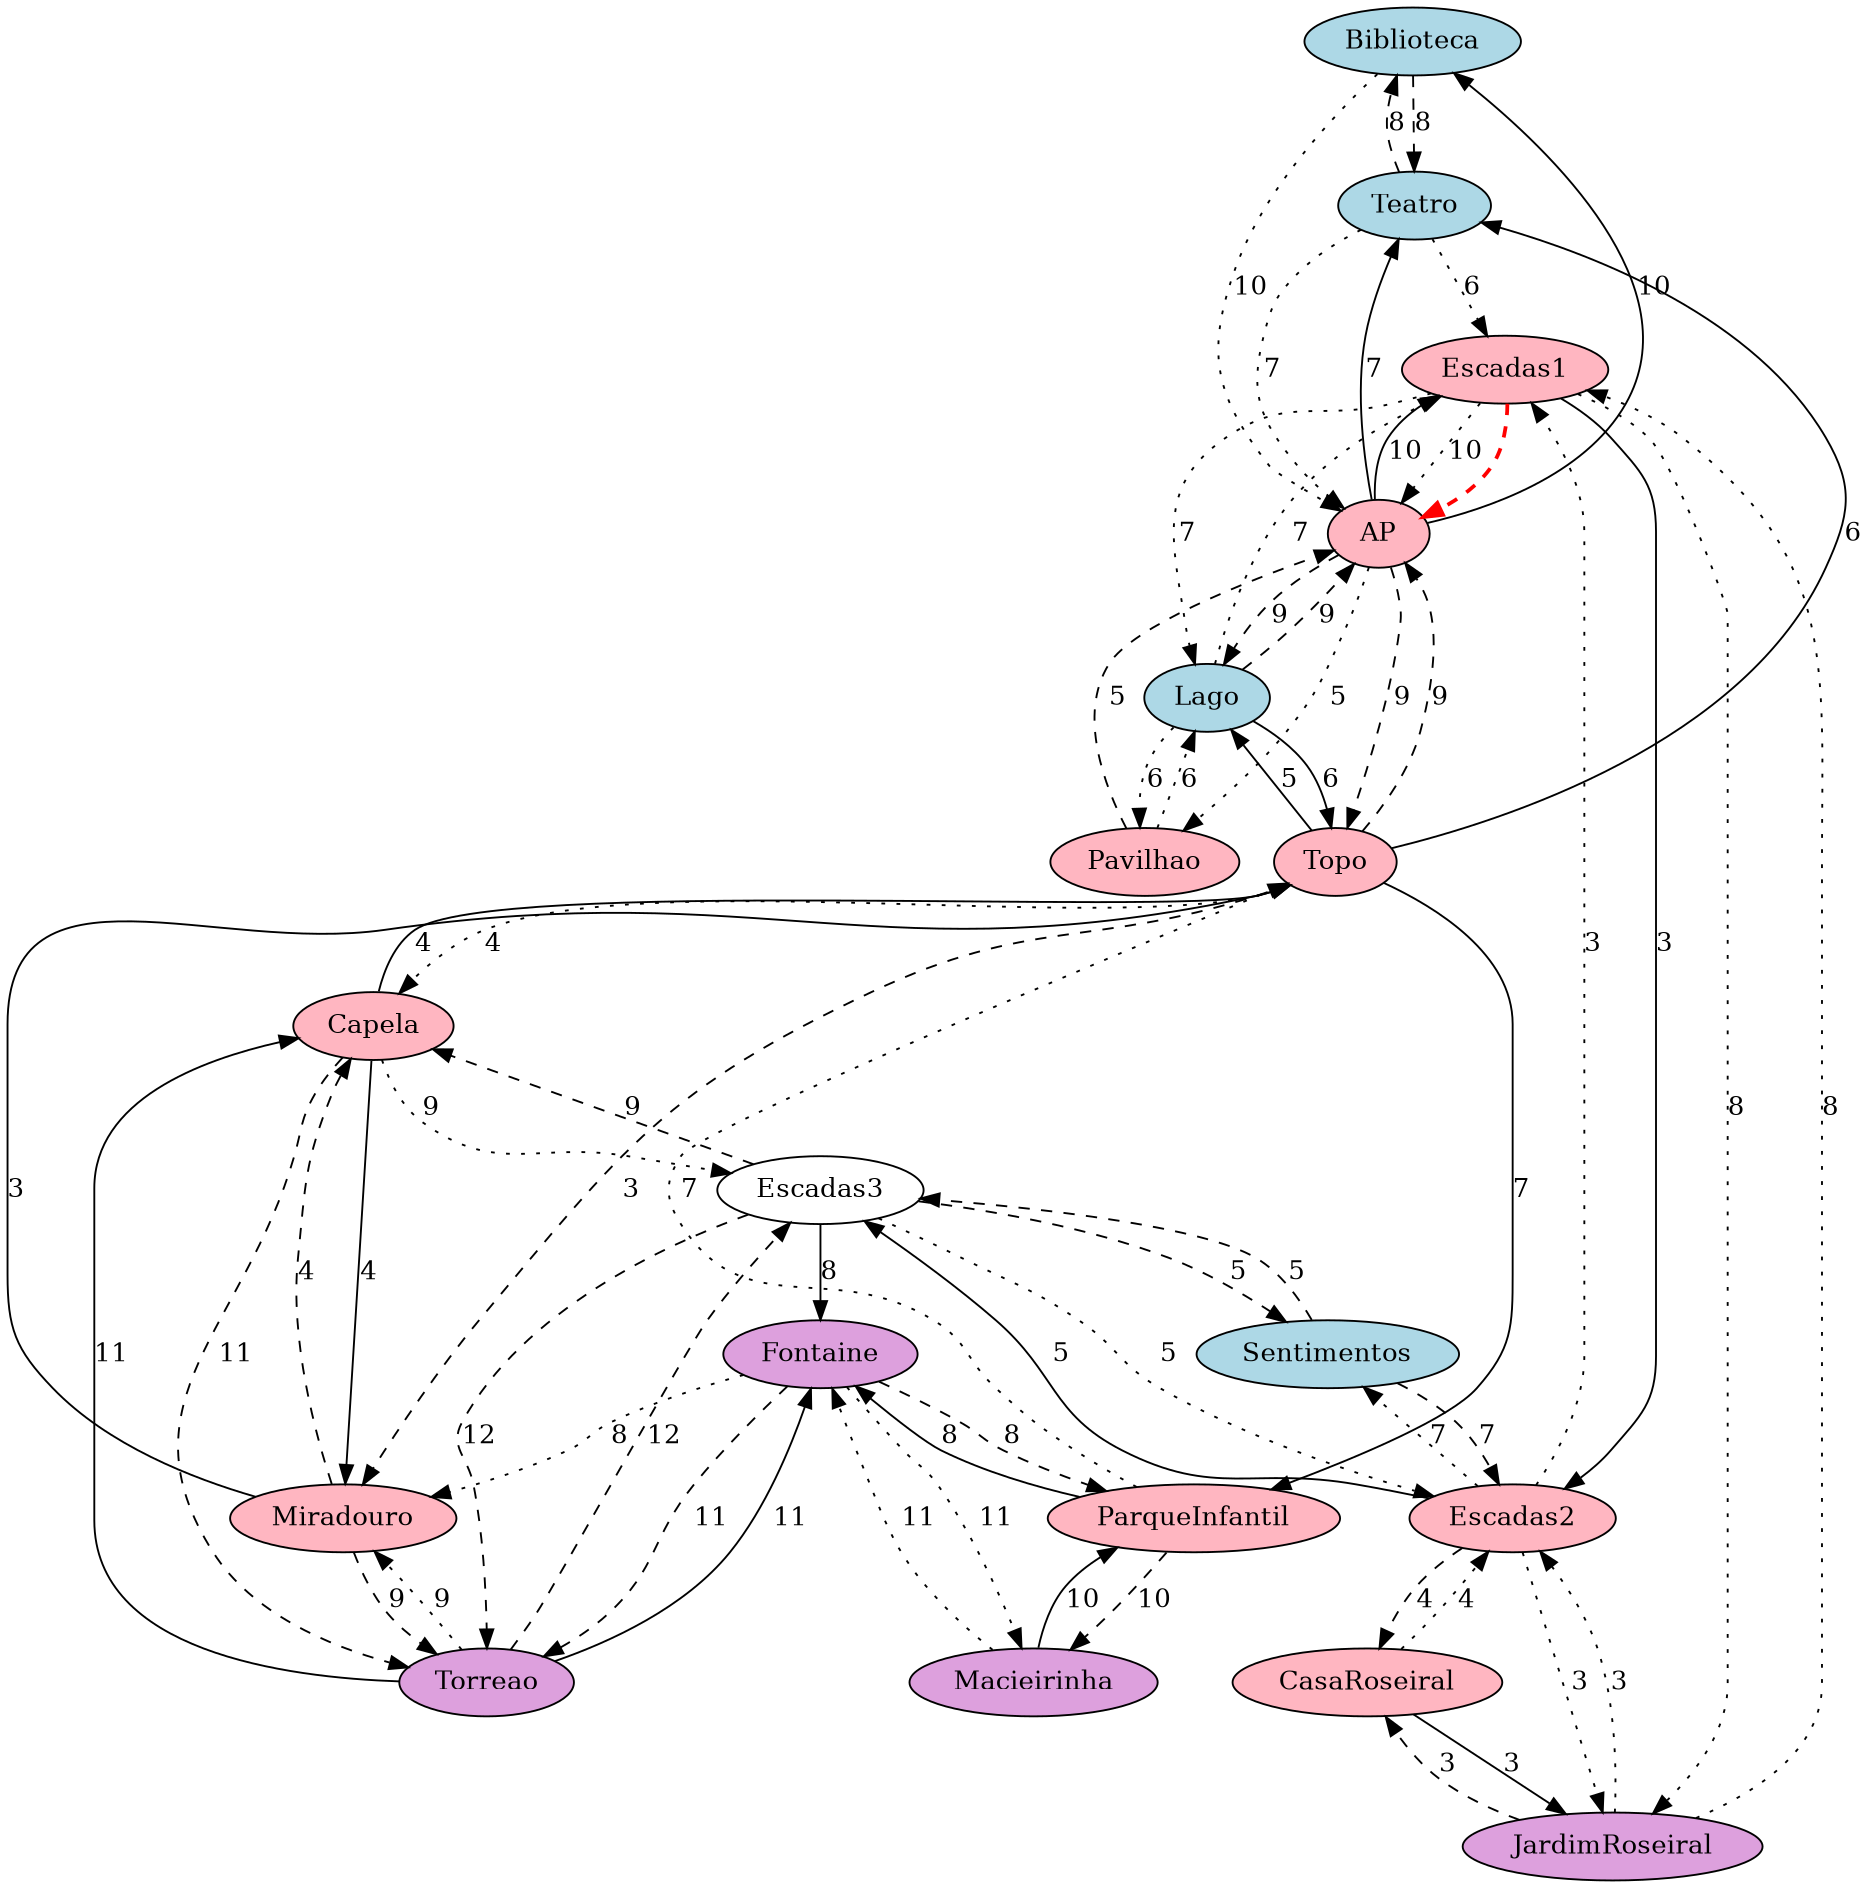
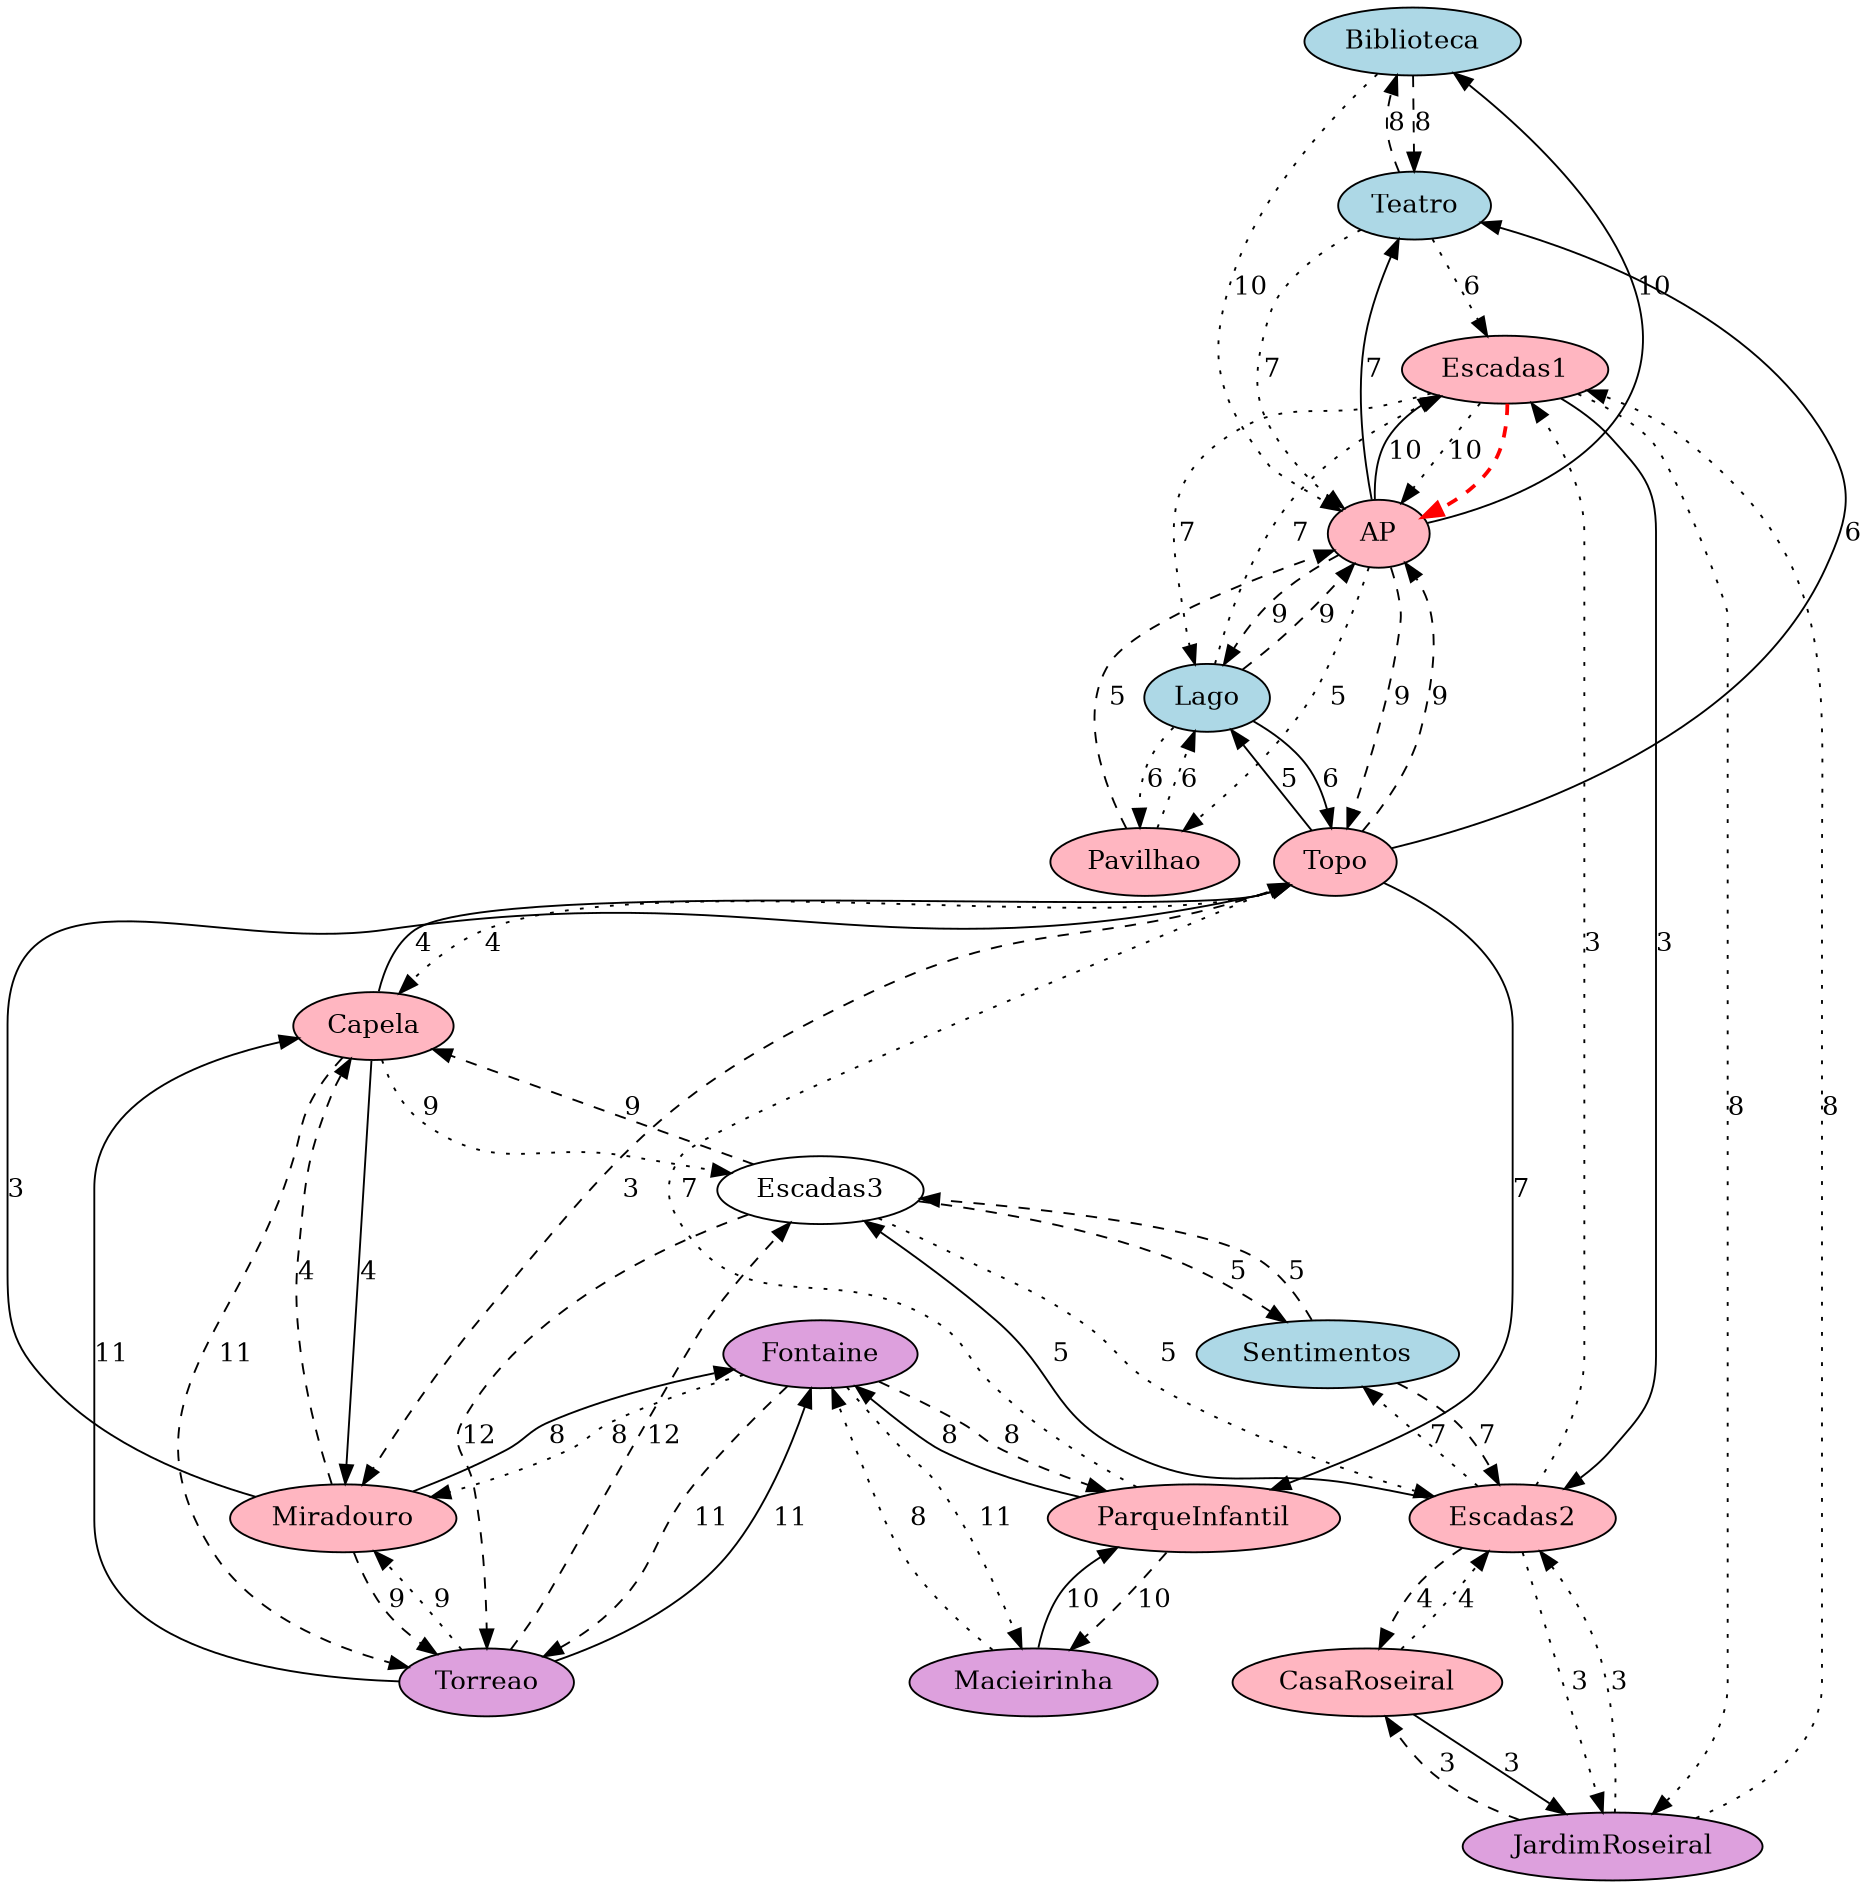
(820, 1263) -> (558, 1418)
(919, 1518) -> (919, 1518)
